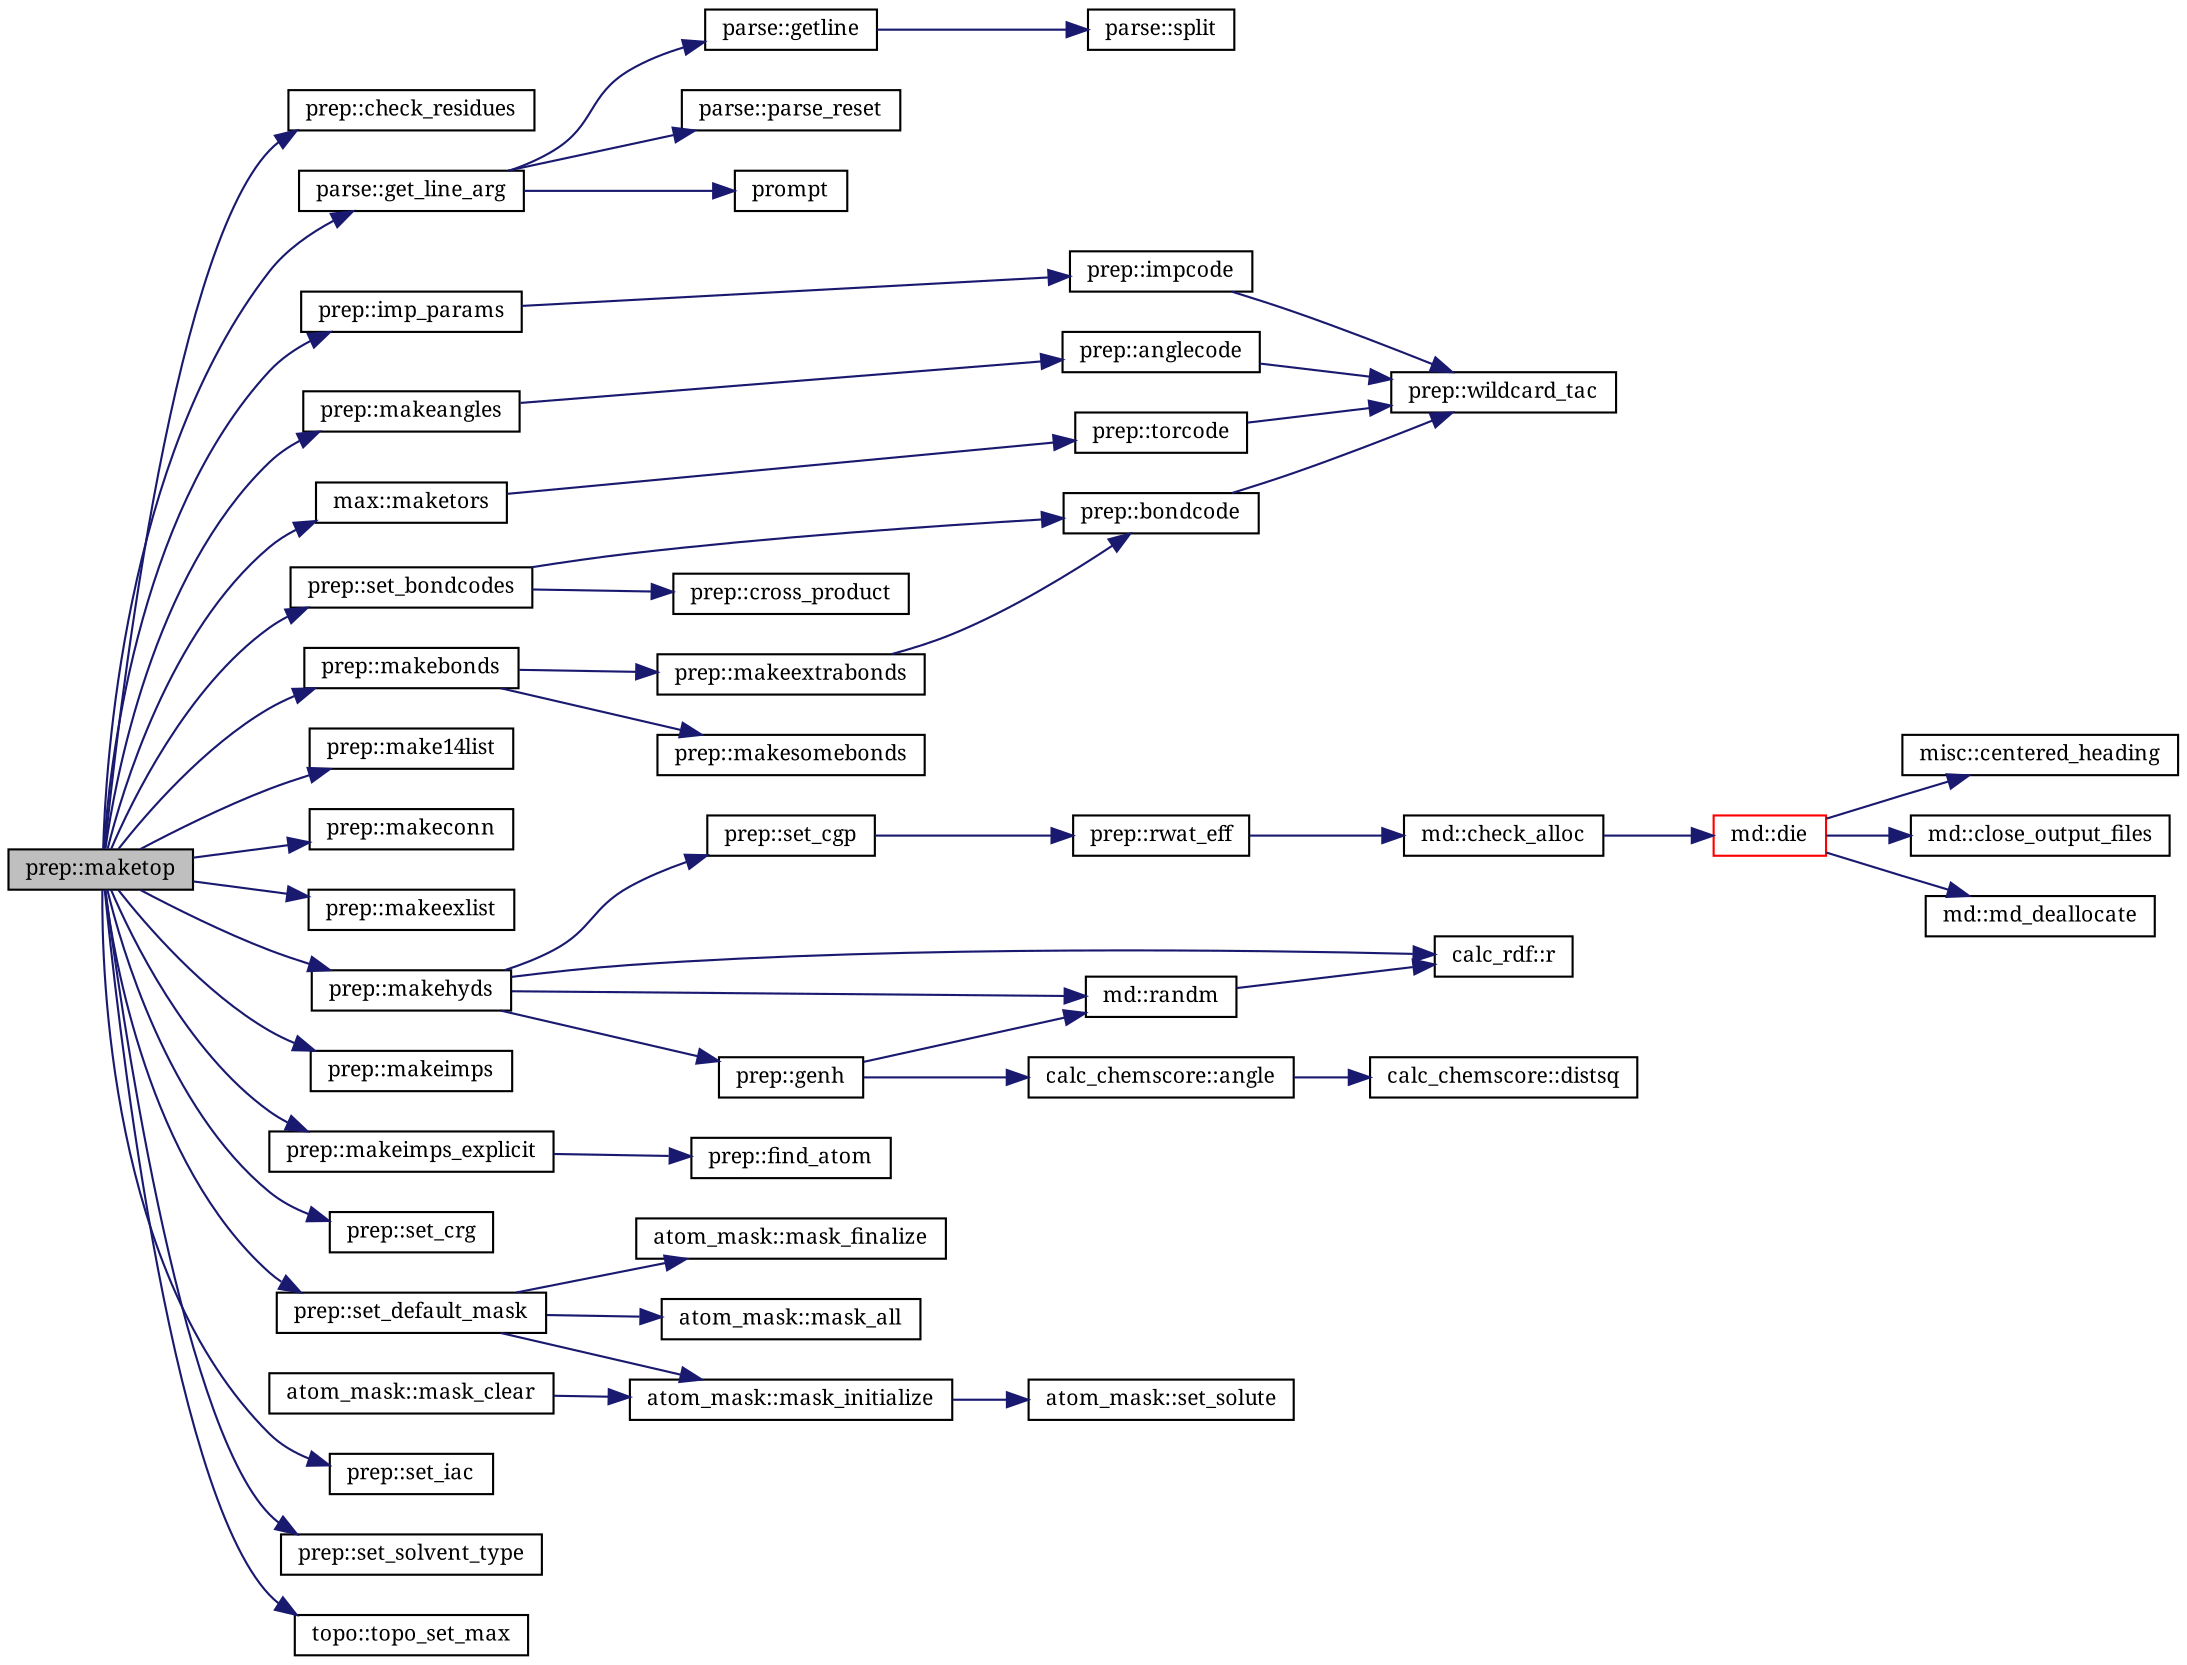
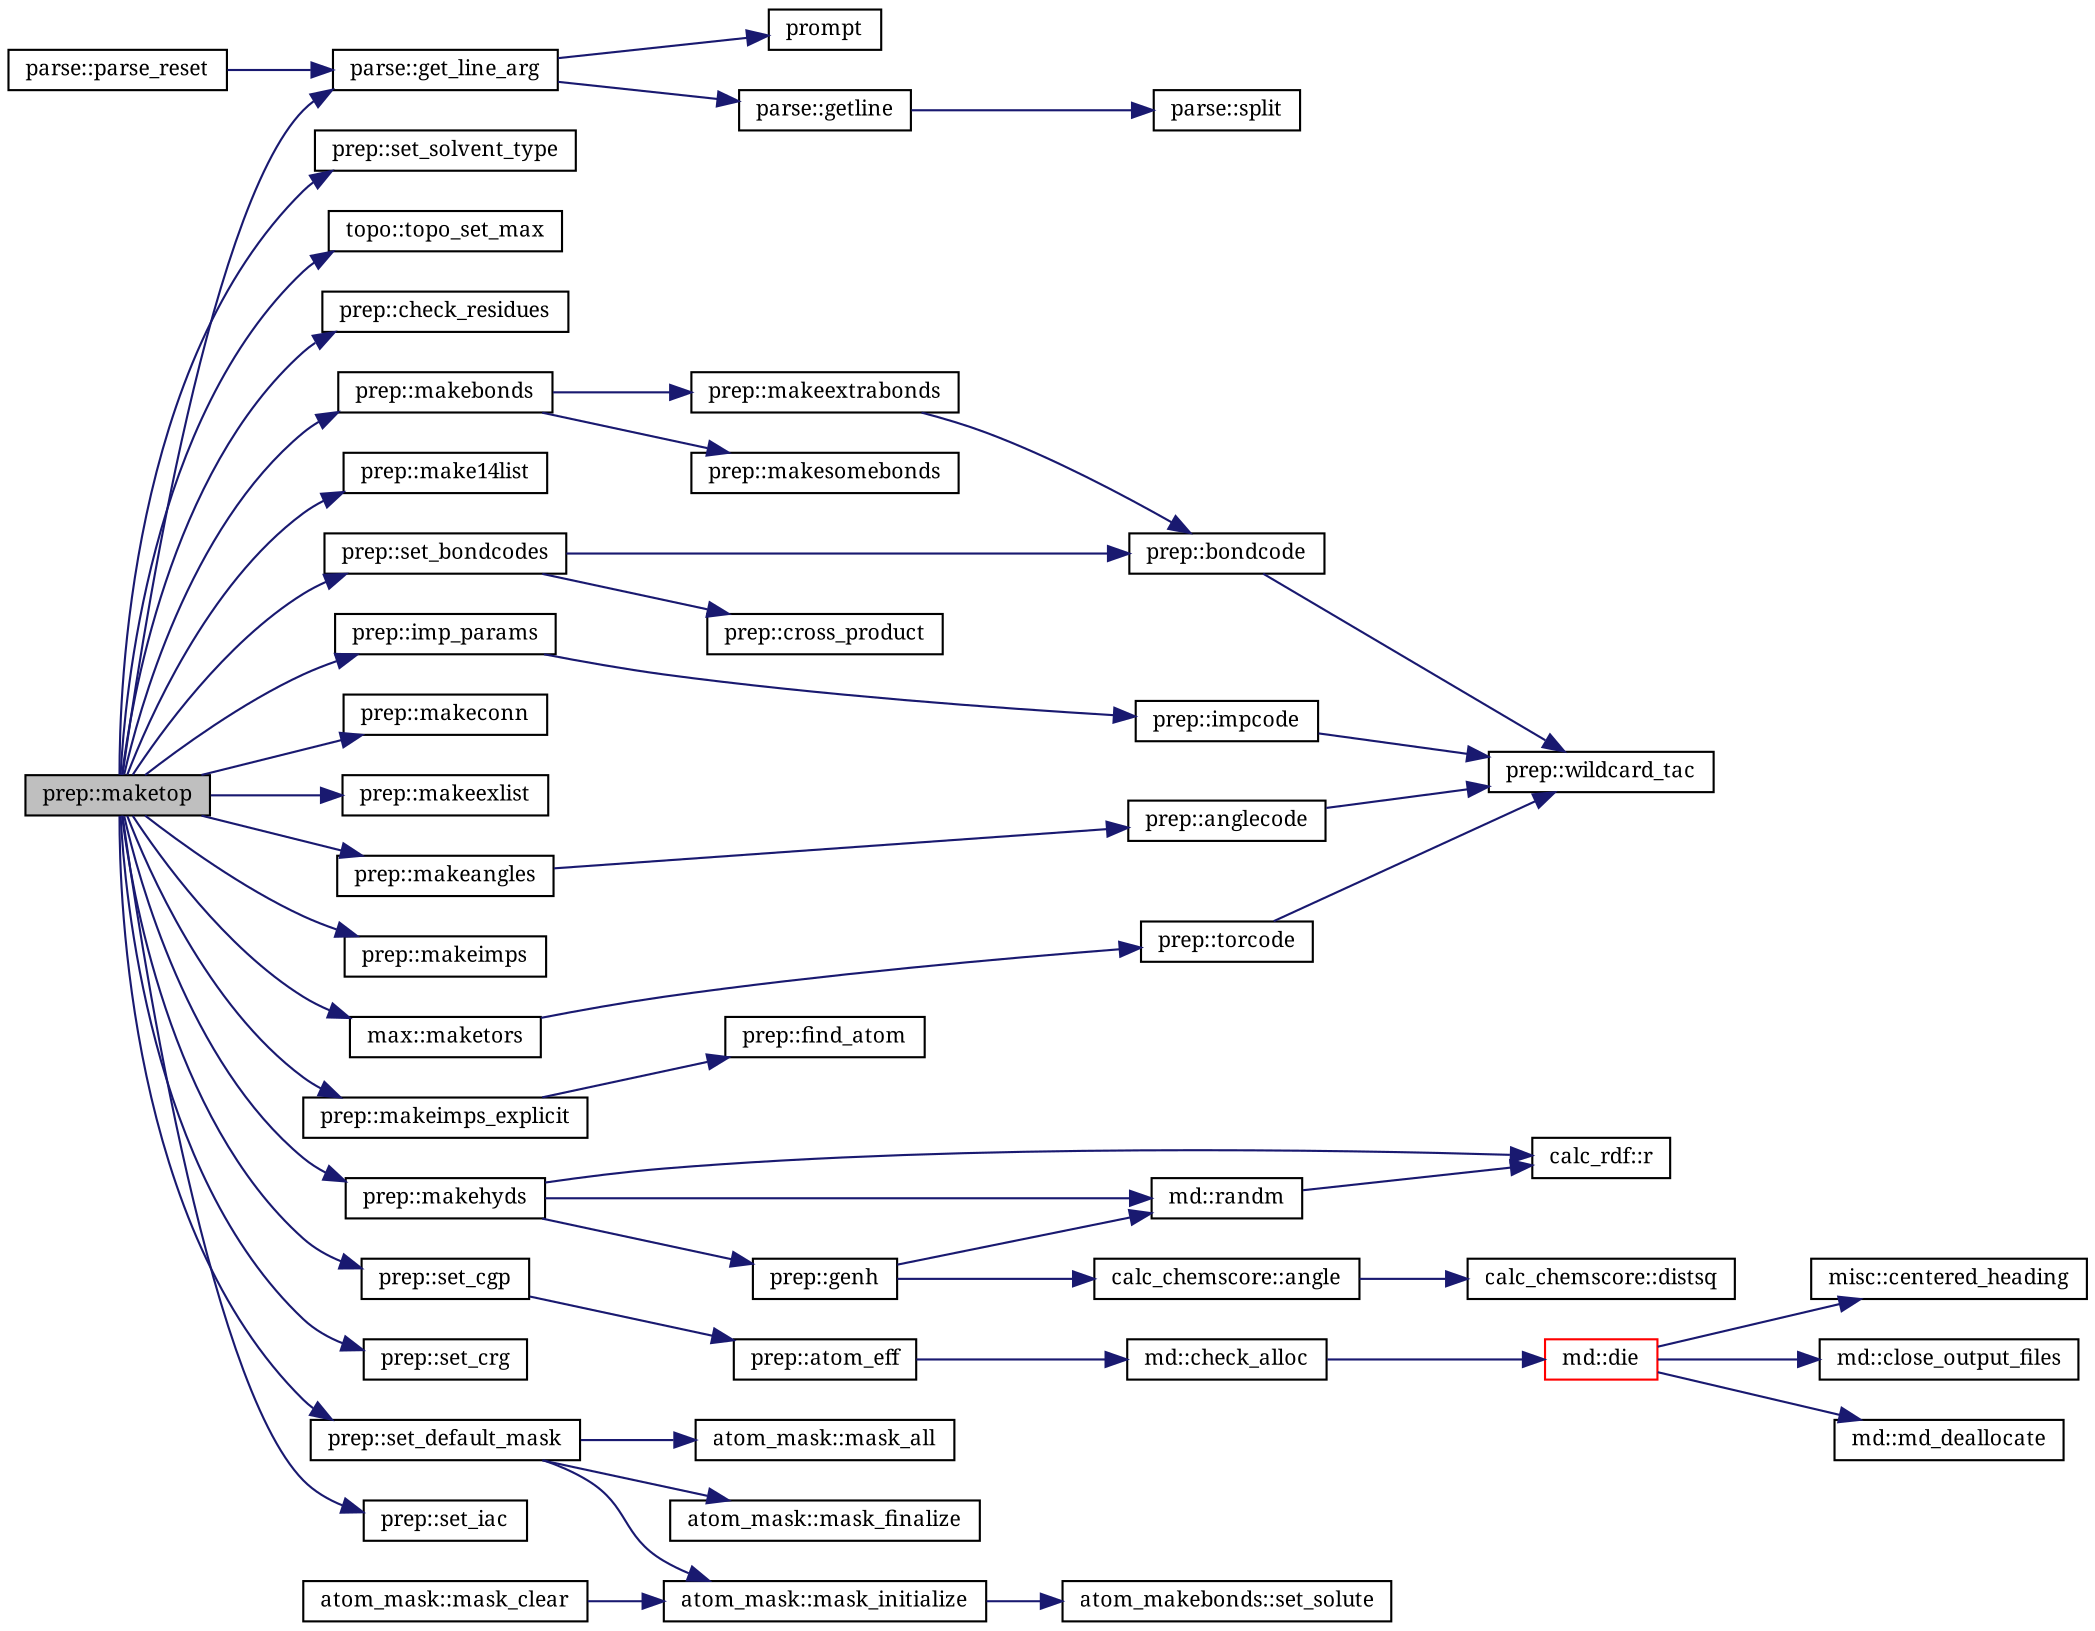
(591, 153) -> (269, 70)
(1161, 836) -> (825, 1359)
(595, 915) -> (187, 1063)
(1161, 1400) -> (1227, 1601)
